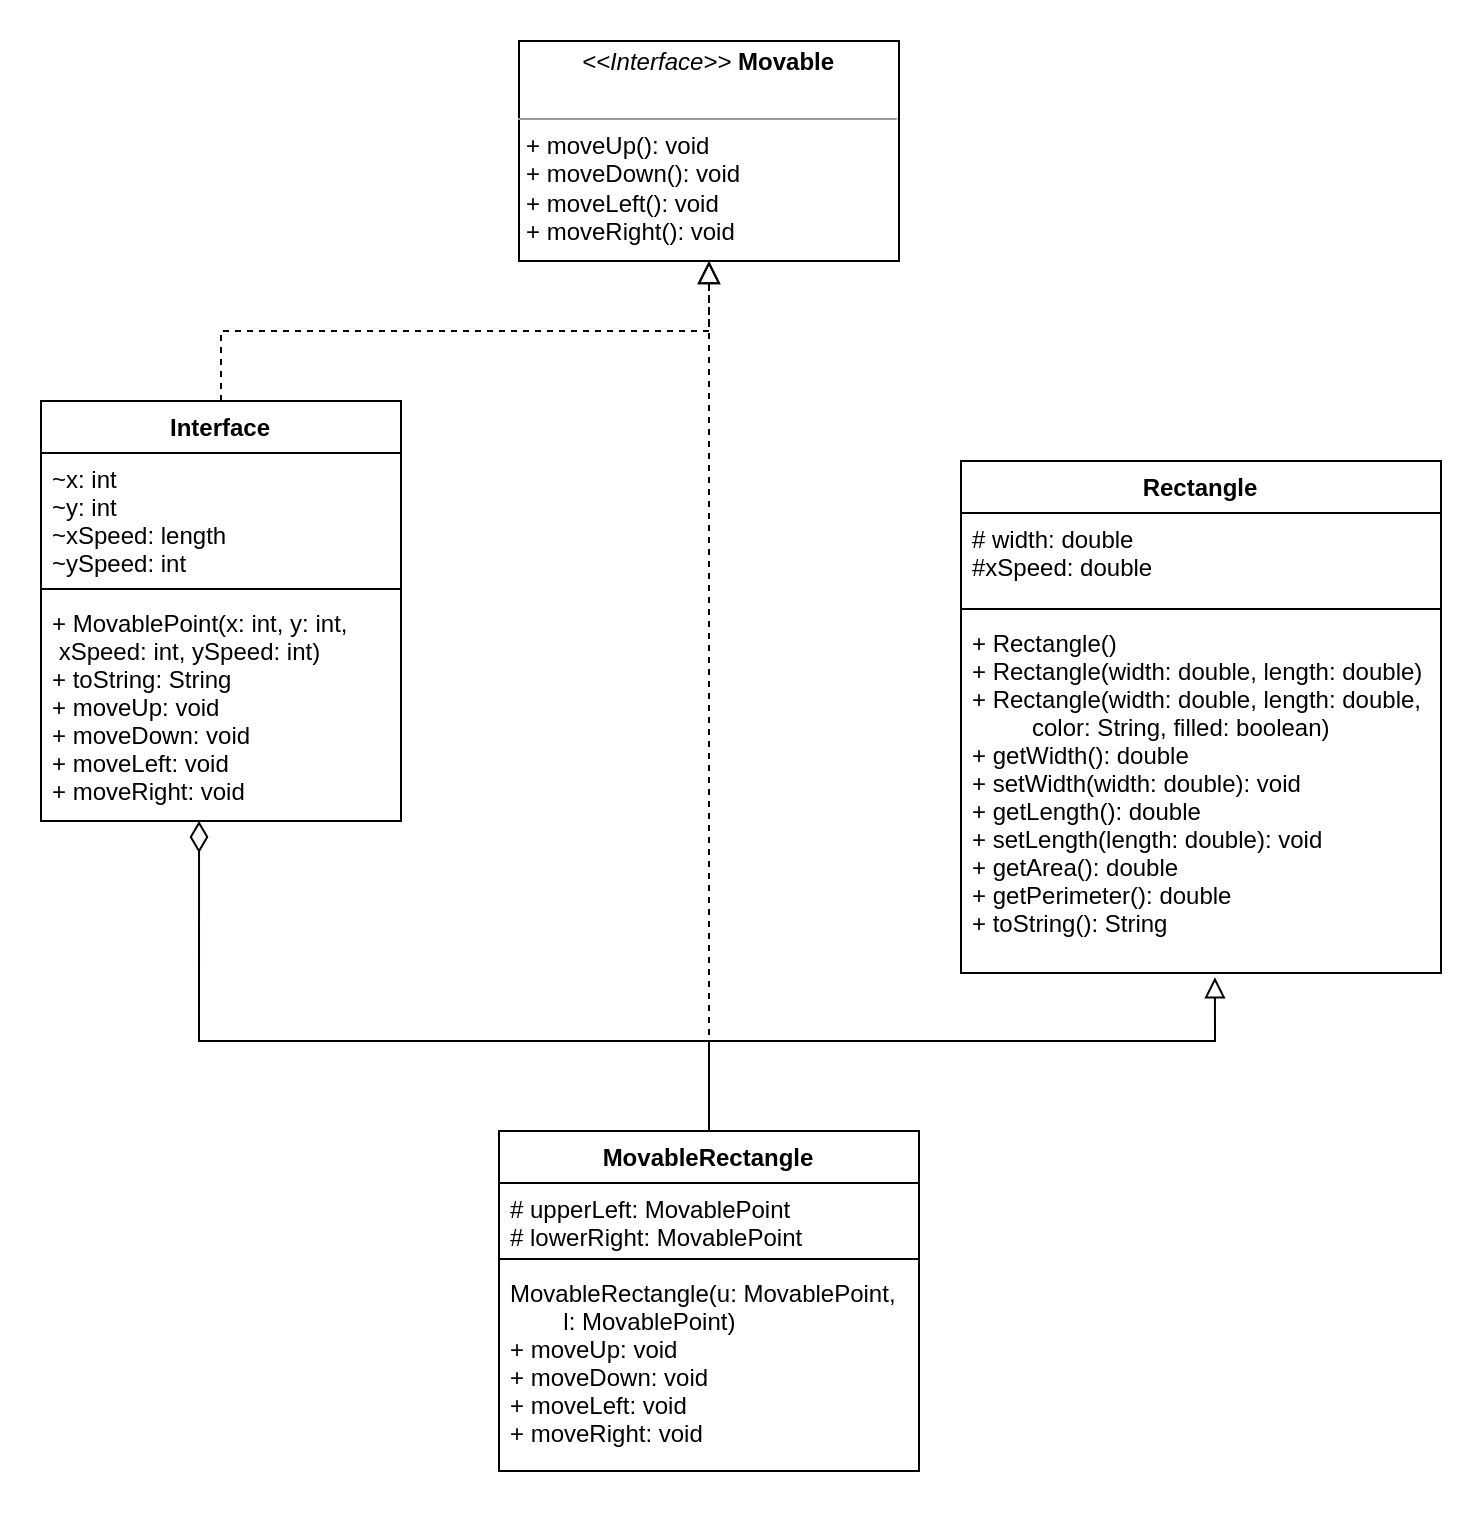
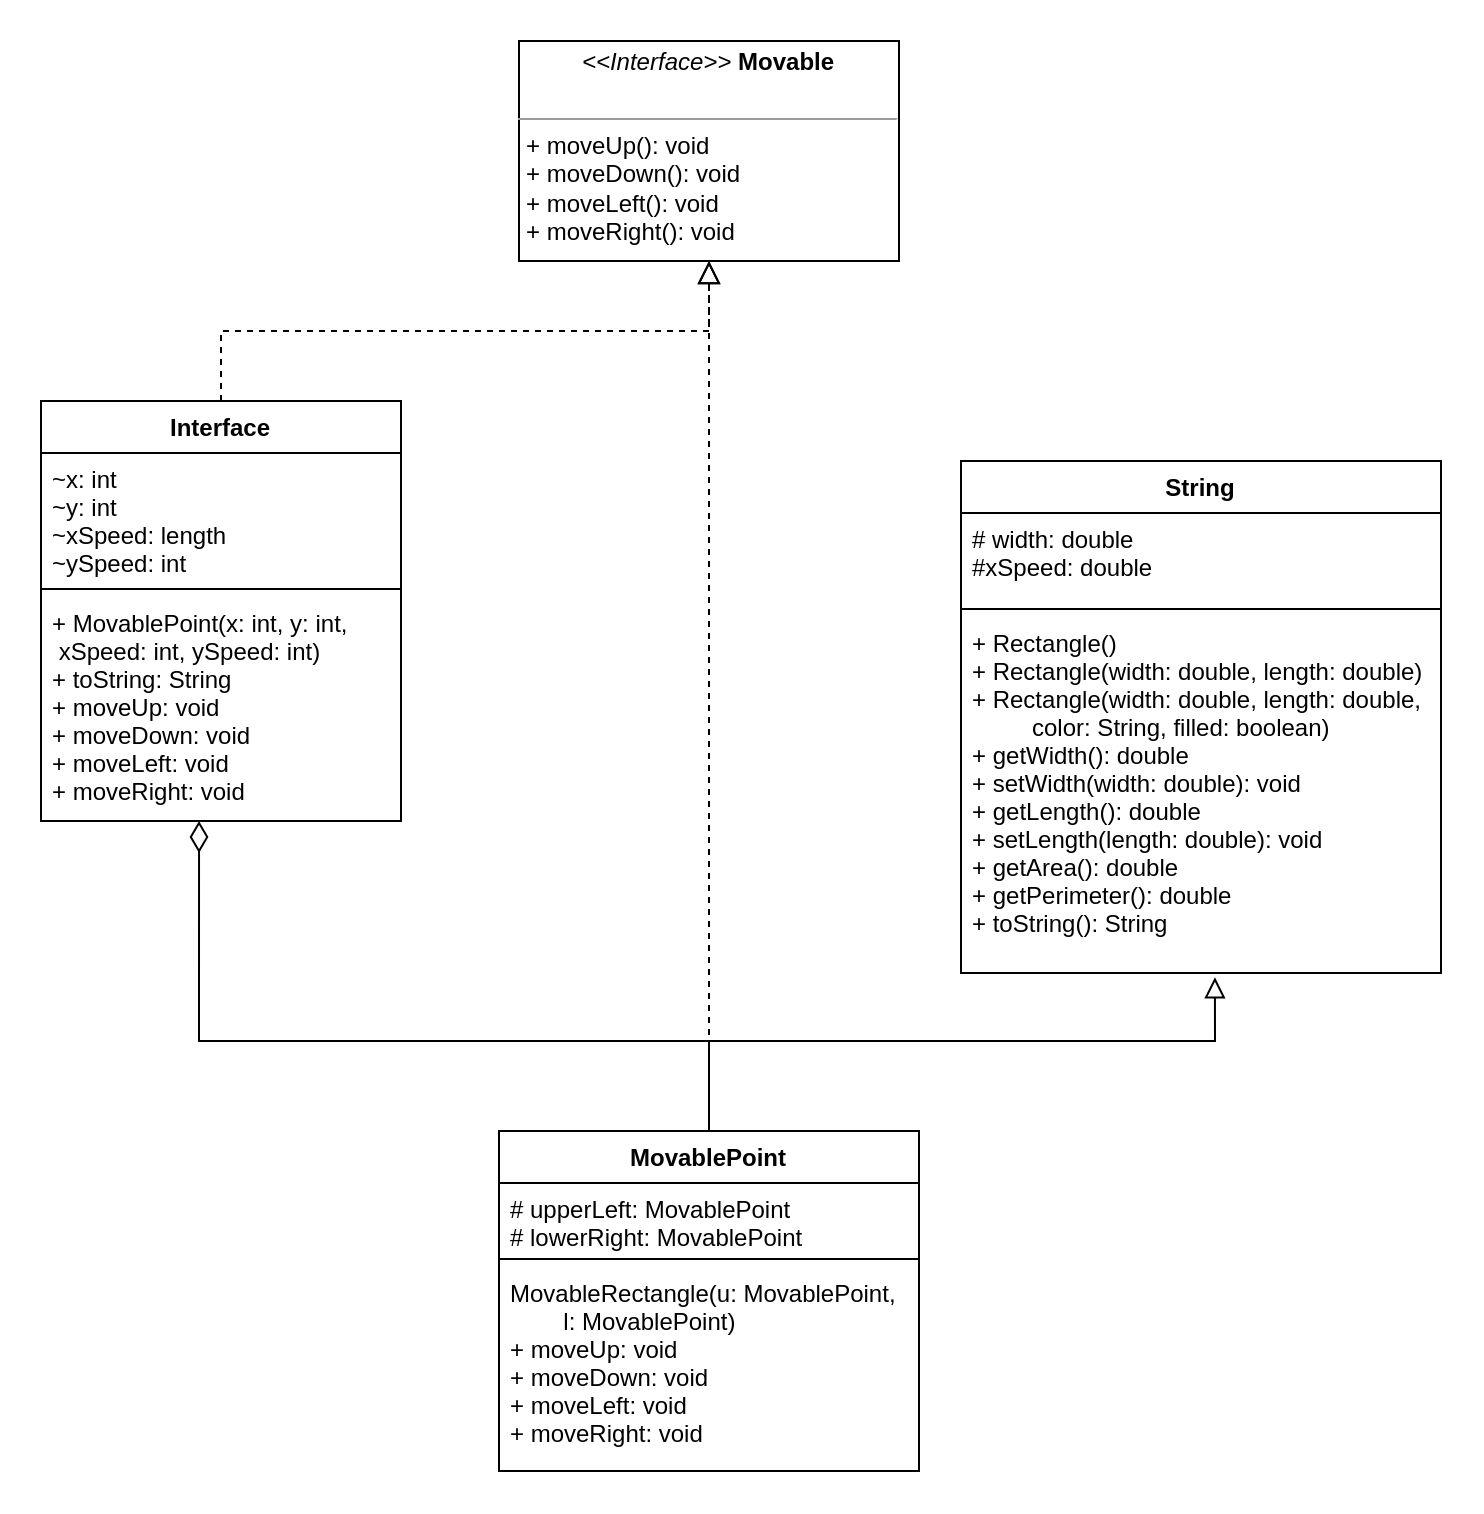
(1200, 488) -> (1200, 488)
(708, 1158) -> (708, 1158)
